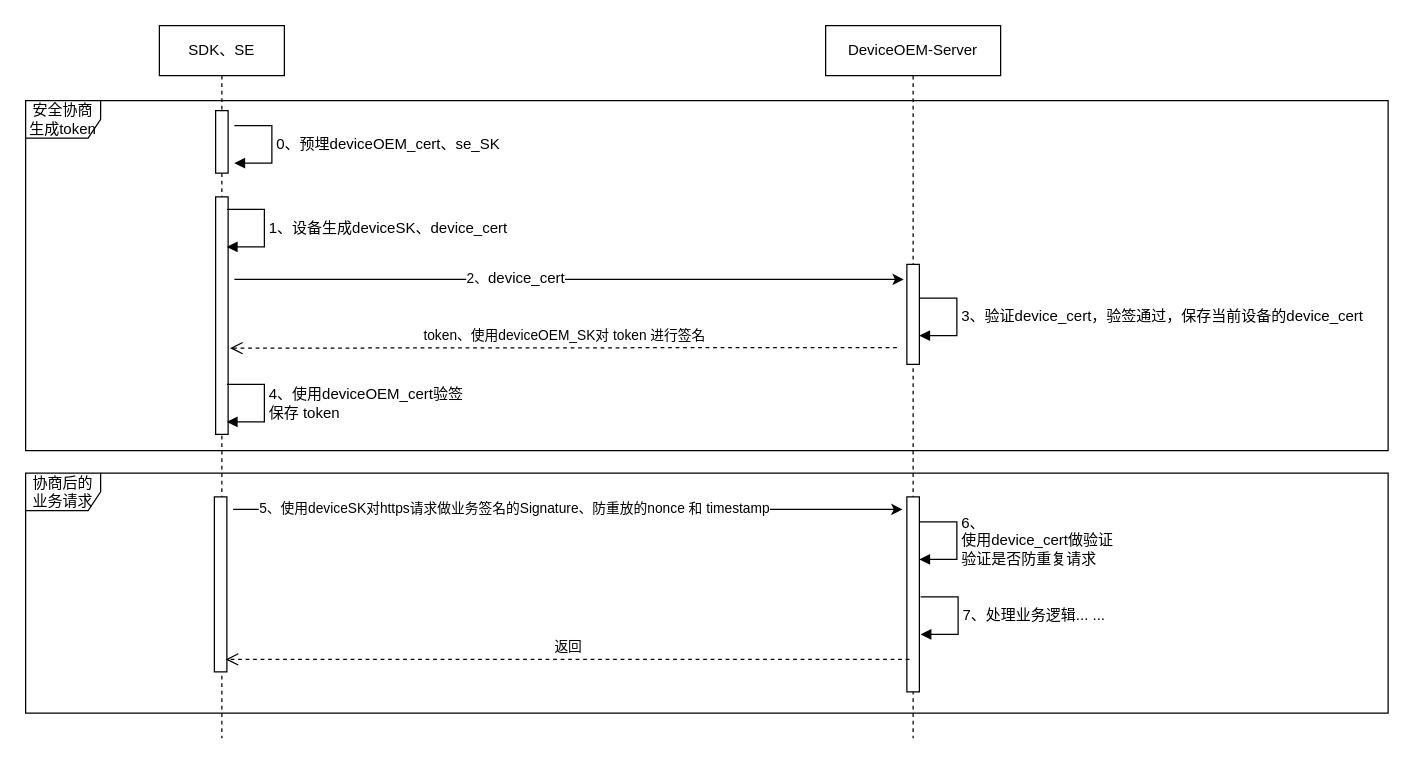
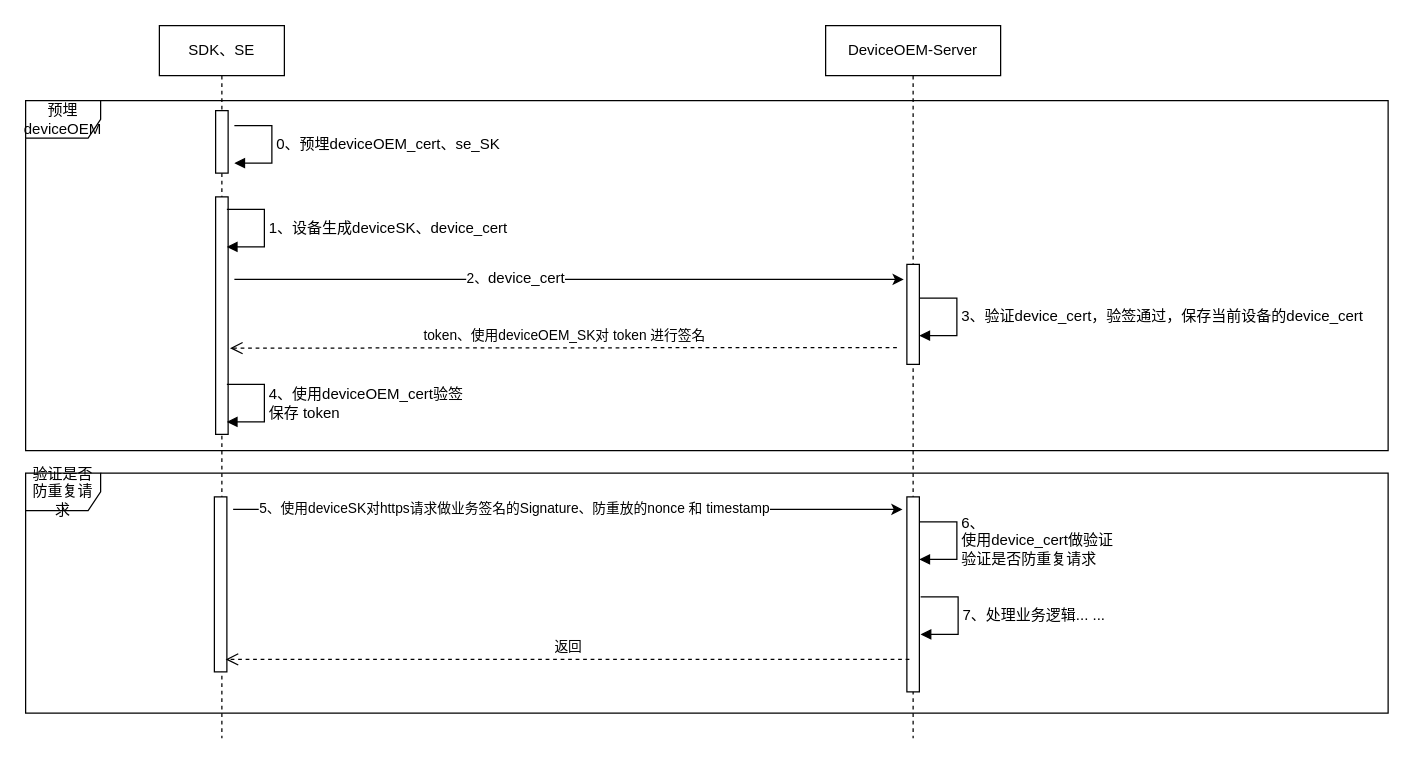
(63, 119) -> (63, 119)
(63, 492) -> (63, 492)
